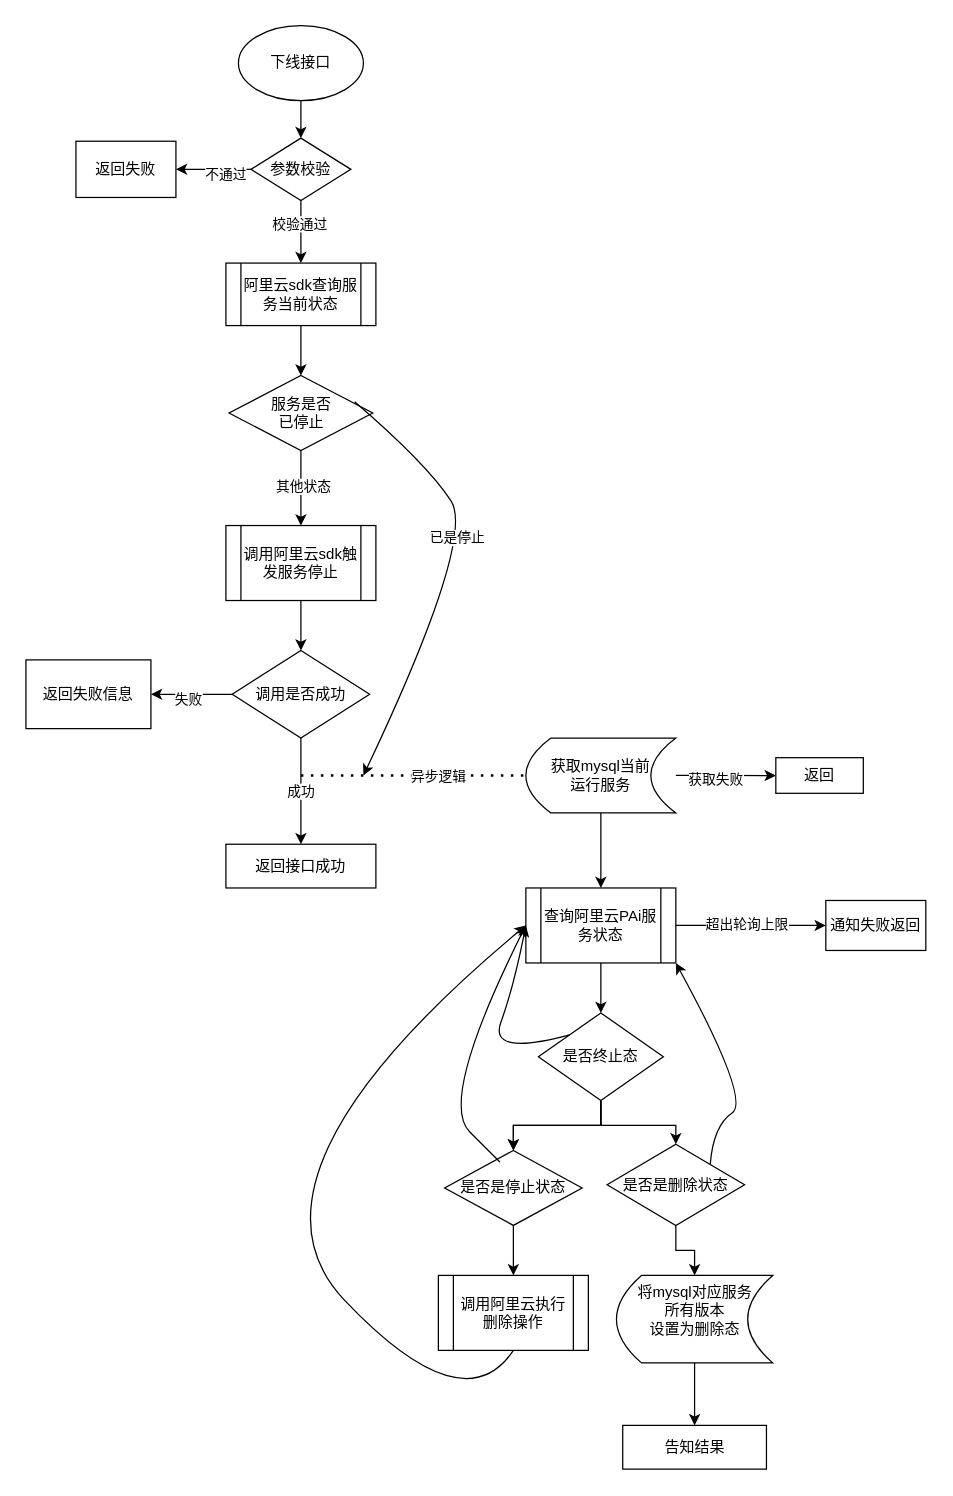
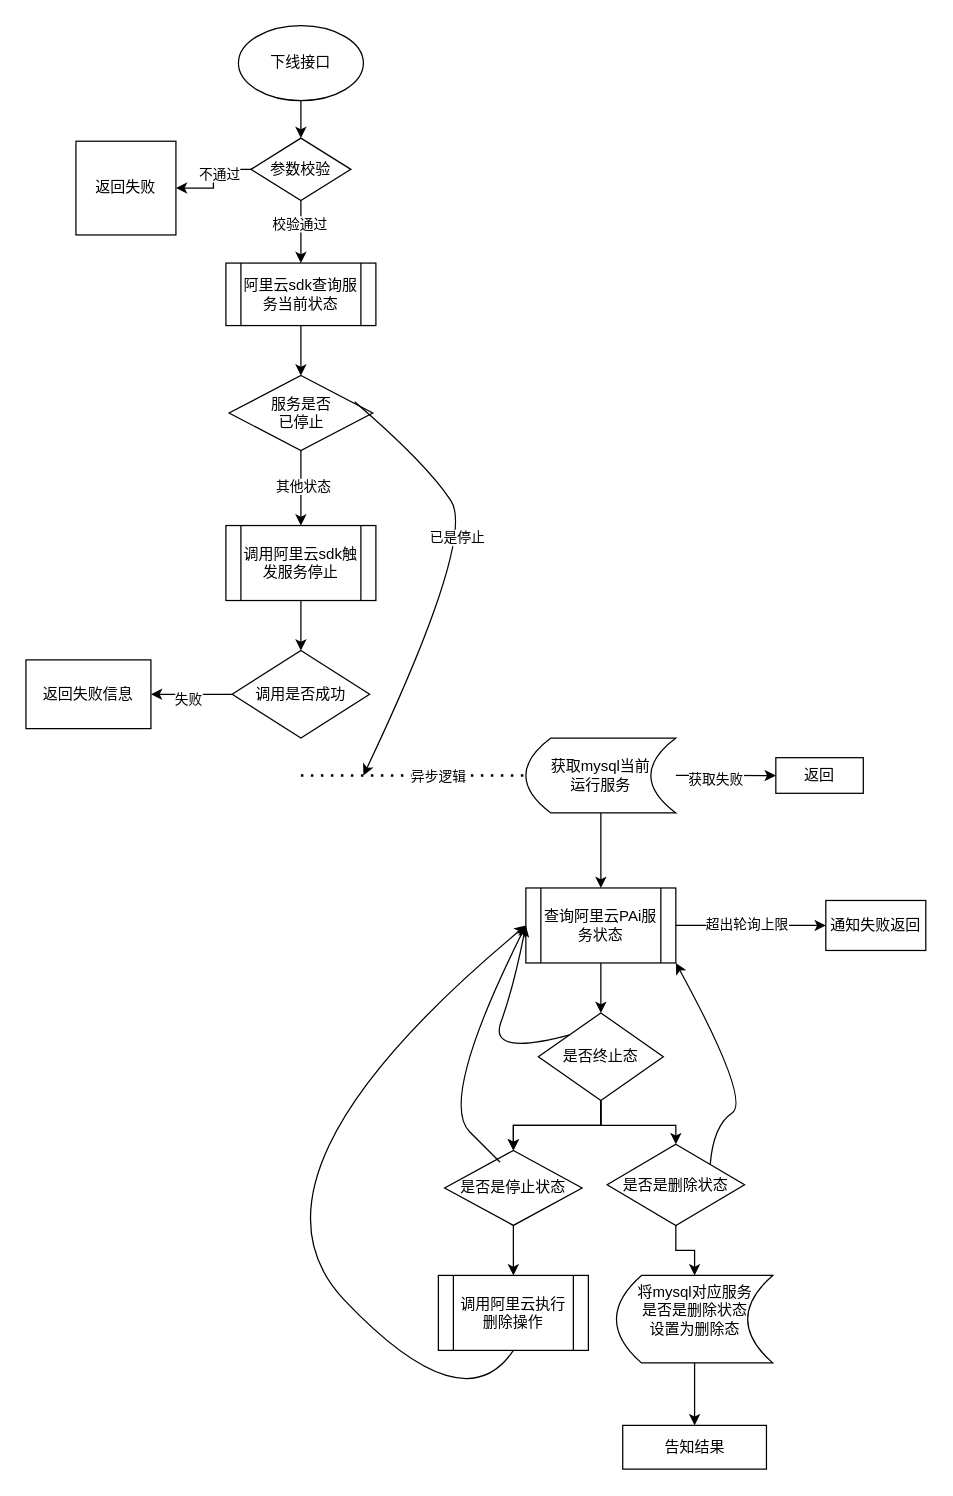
(126, 169) -> (126, 188)
(301, 787) -> none
(301, 866) -> none
(695, 1319) -> (695, 1319)
